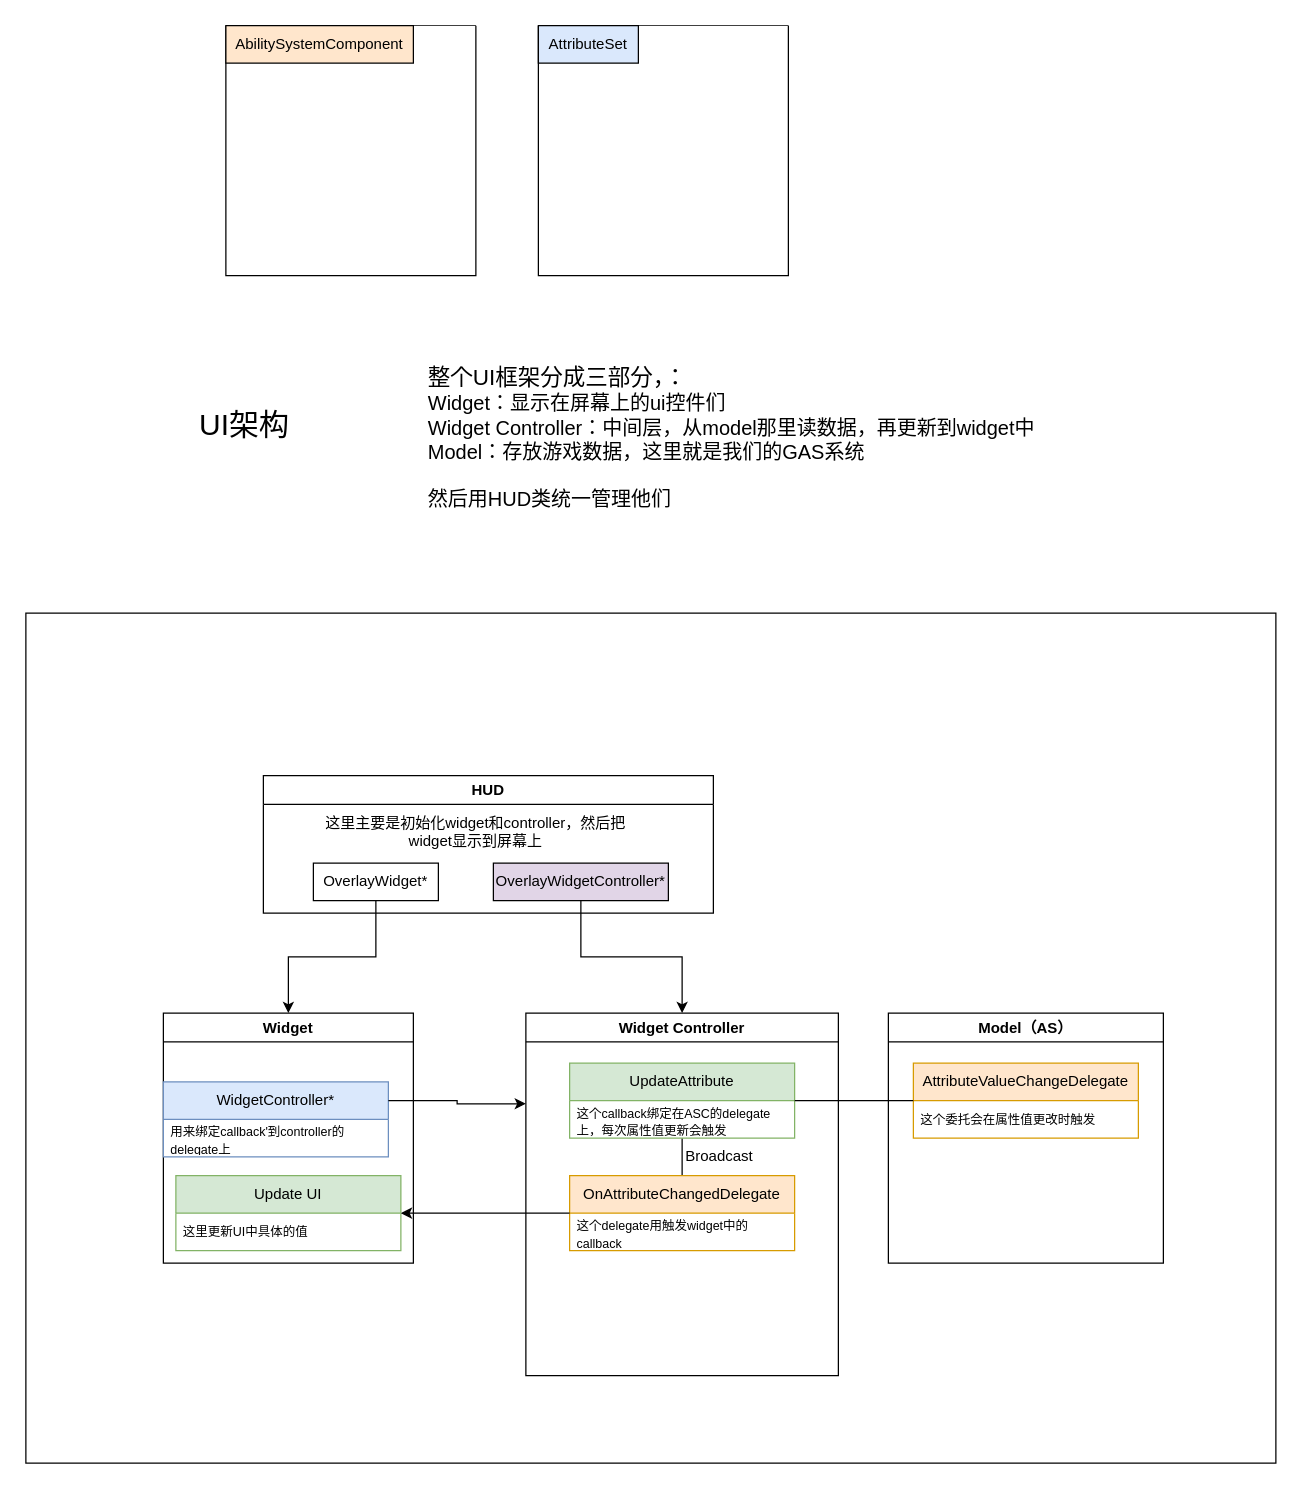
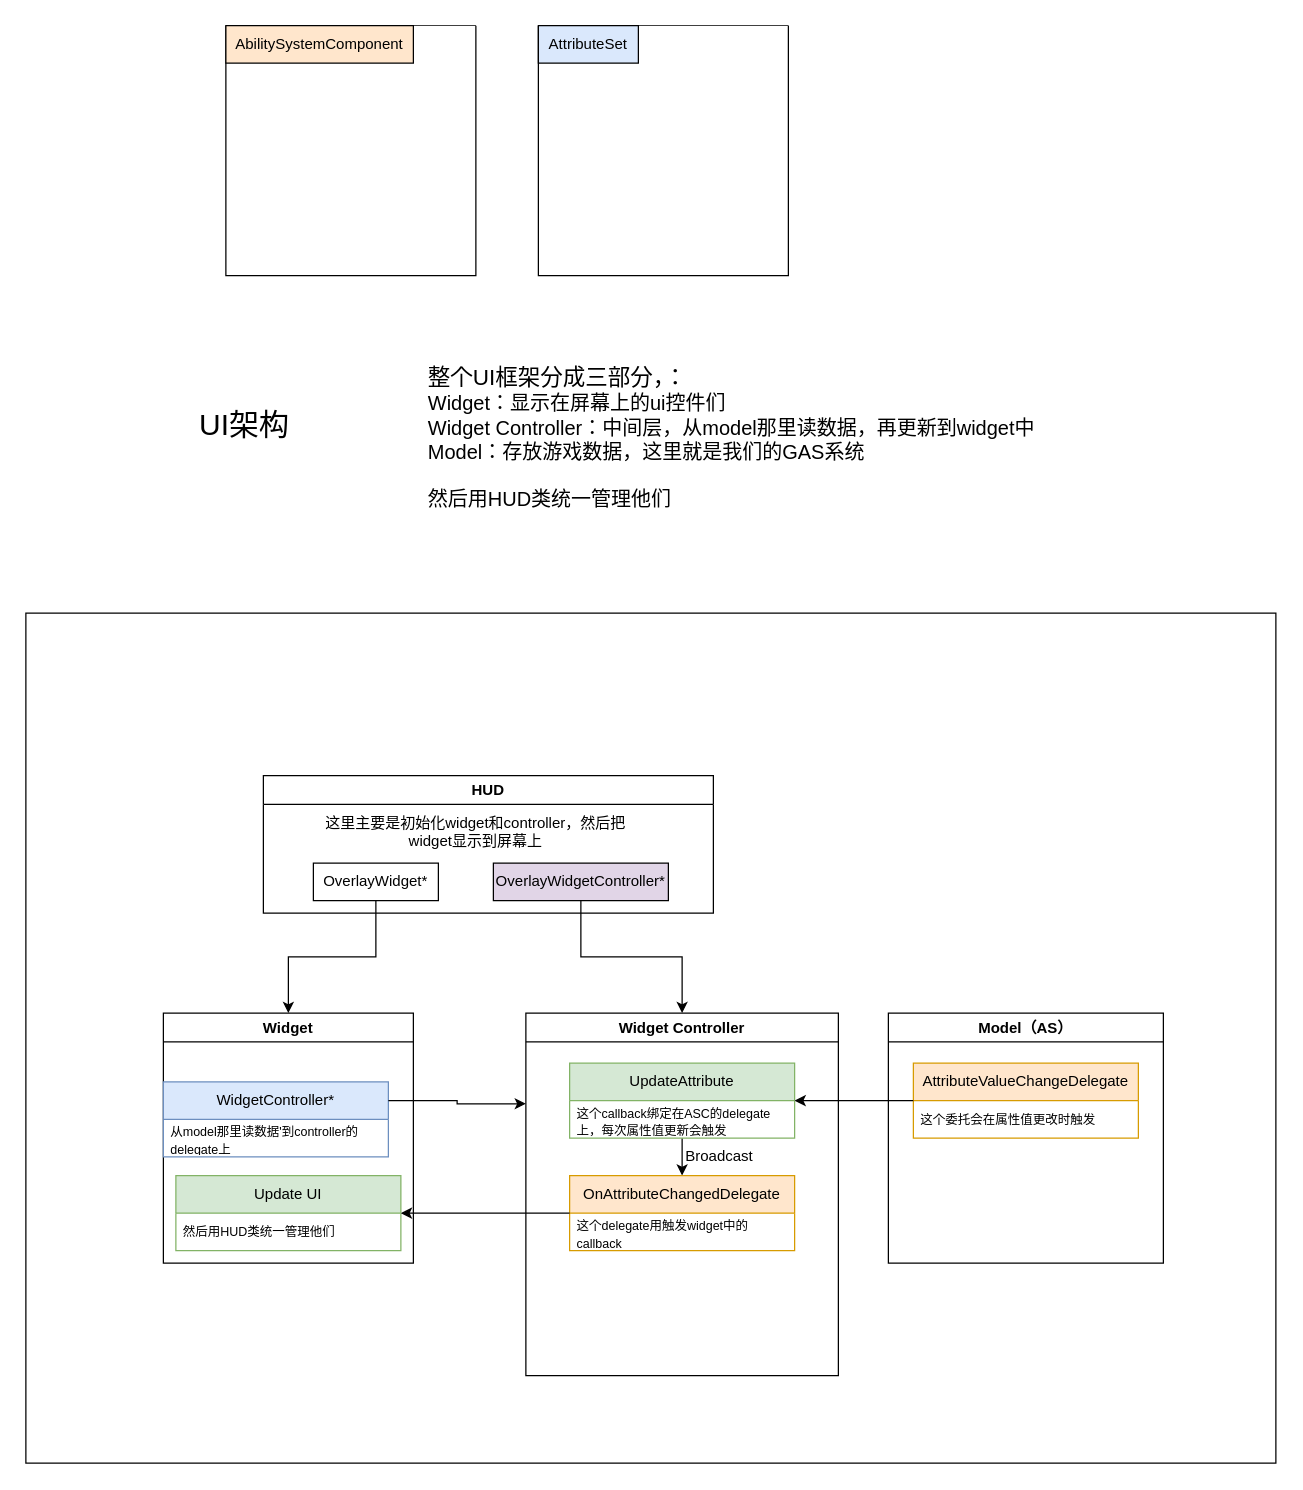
(801, 1101) -> (804, 1101)
(277, 1138) -> (277, 1138)
(682, 1169) -> (682, 1166)
(259, 1232) -> (271, 1232)
